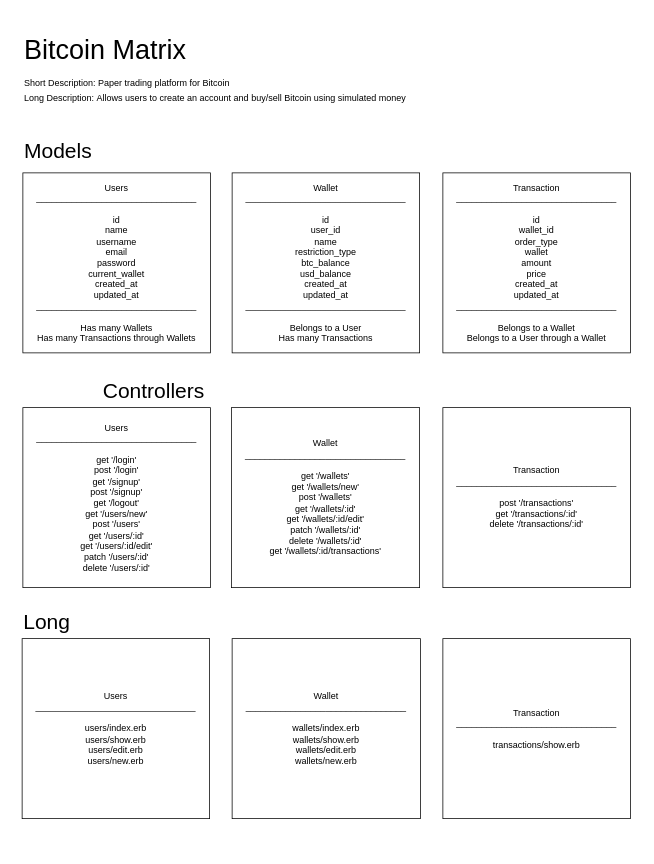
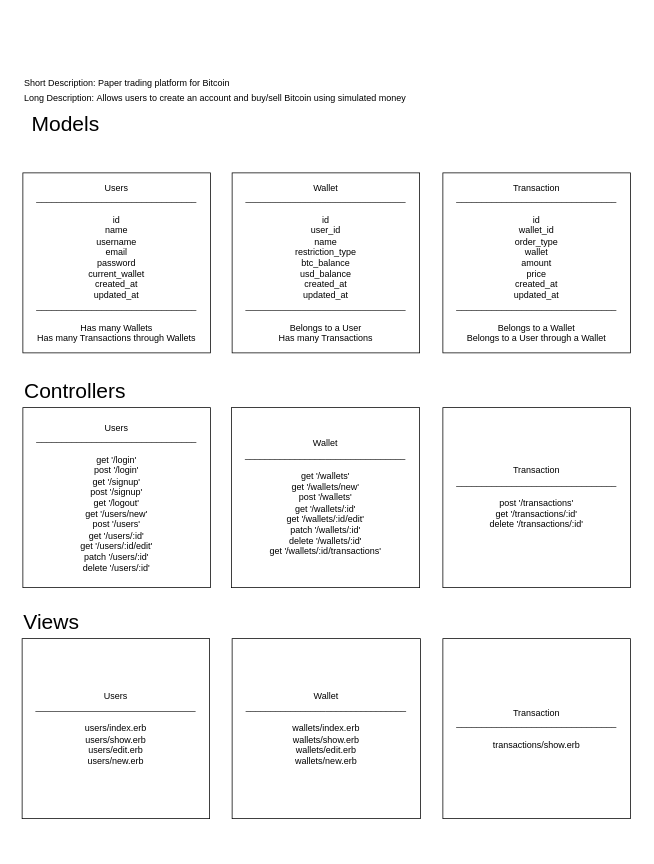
(109, 49) -> none
(64, 150) -> (72, 124)
(158, 390) -> (79, 390)
(34, 621) -> (35, 621)
